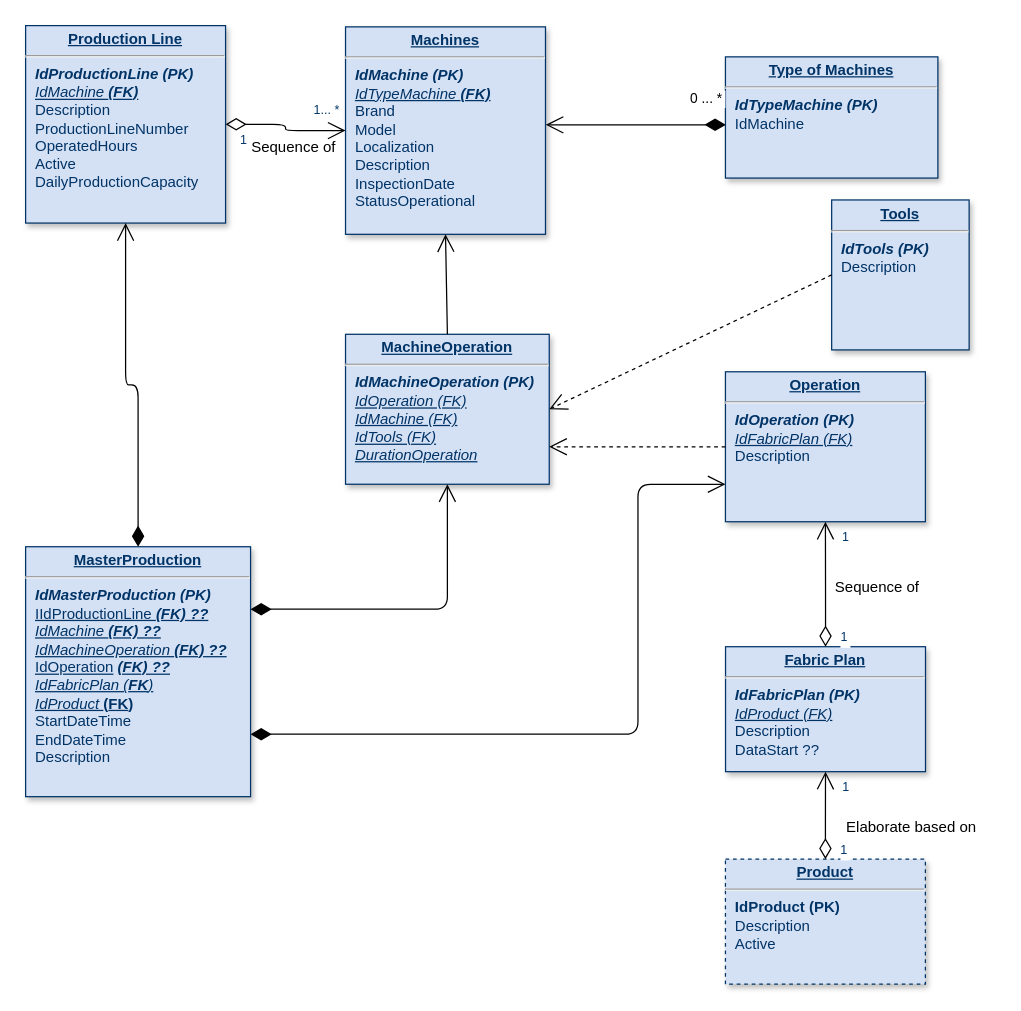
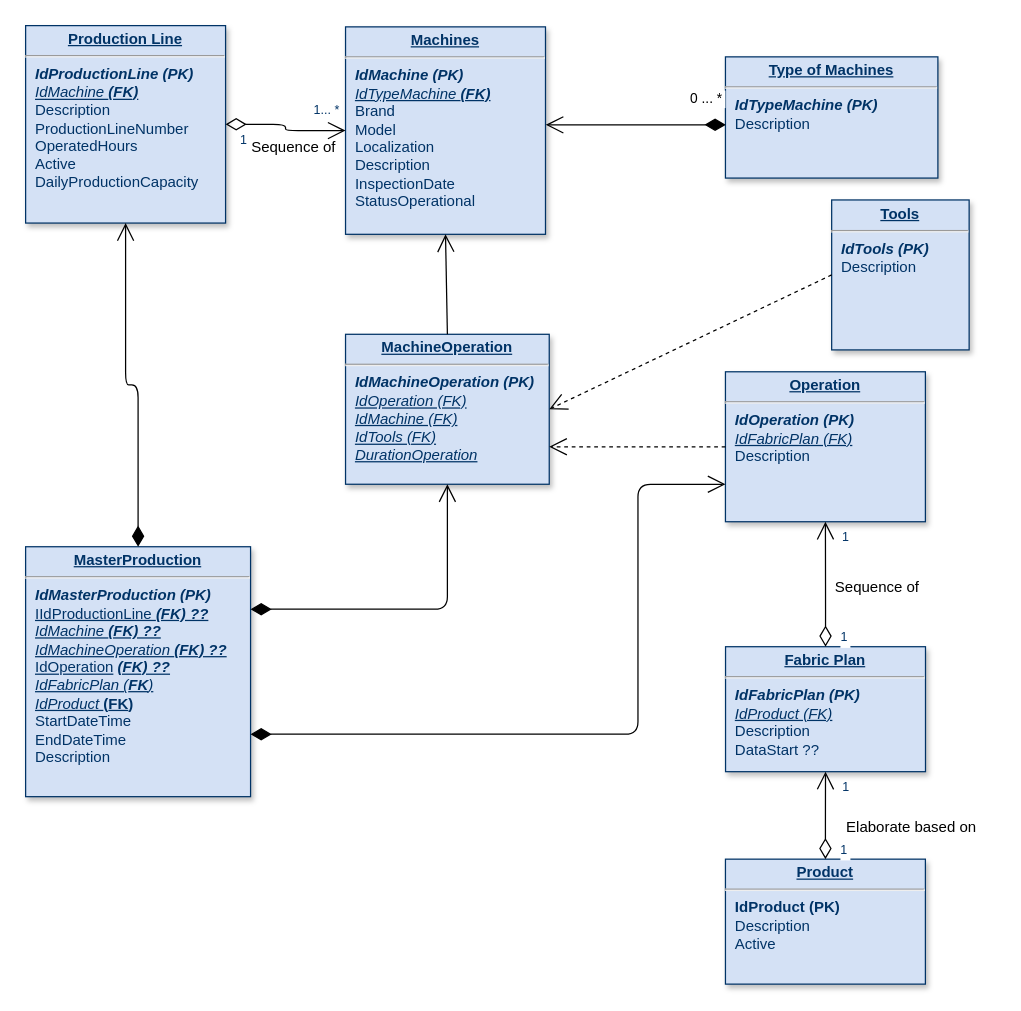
(797, 84) -> (797, 84)
(826, 922) -> (826, 922)
